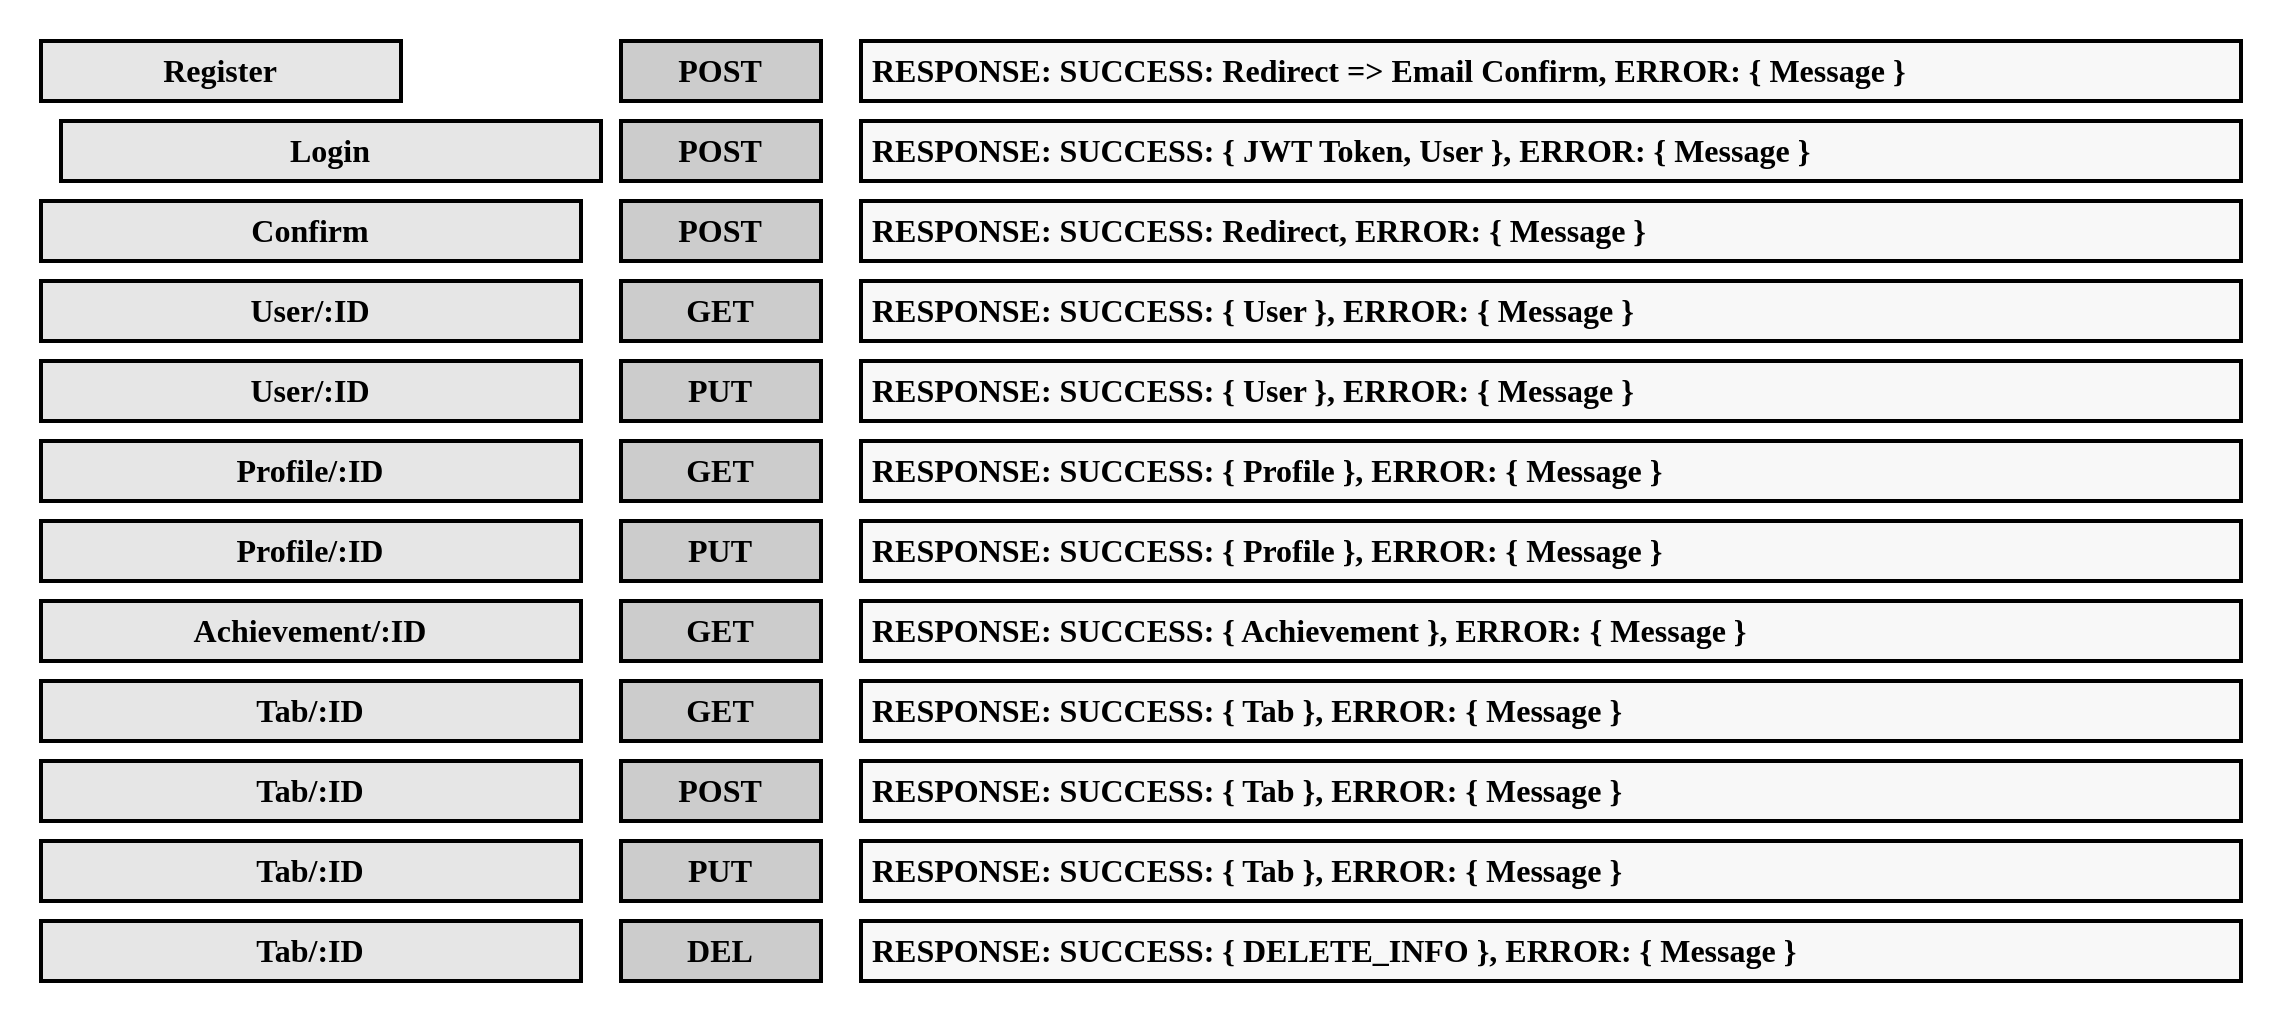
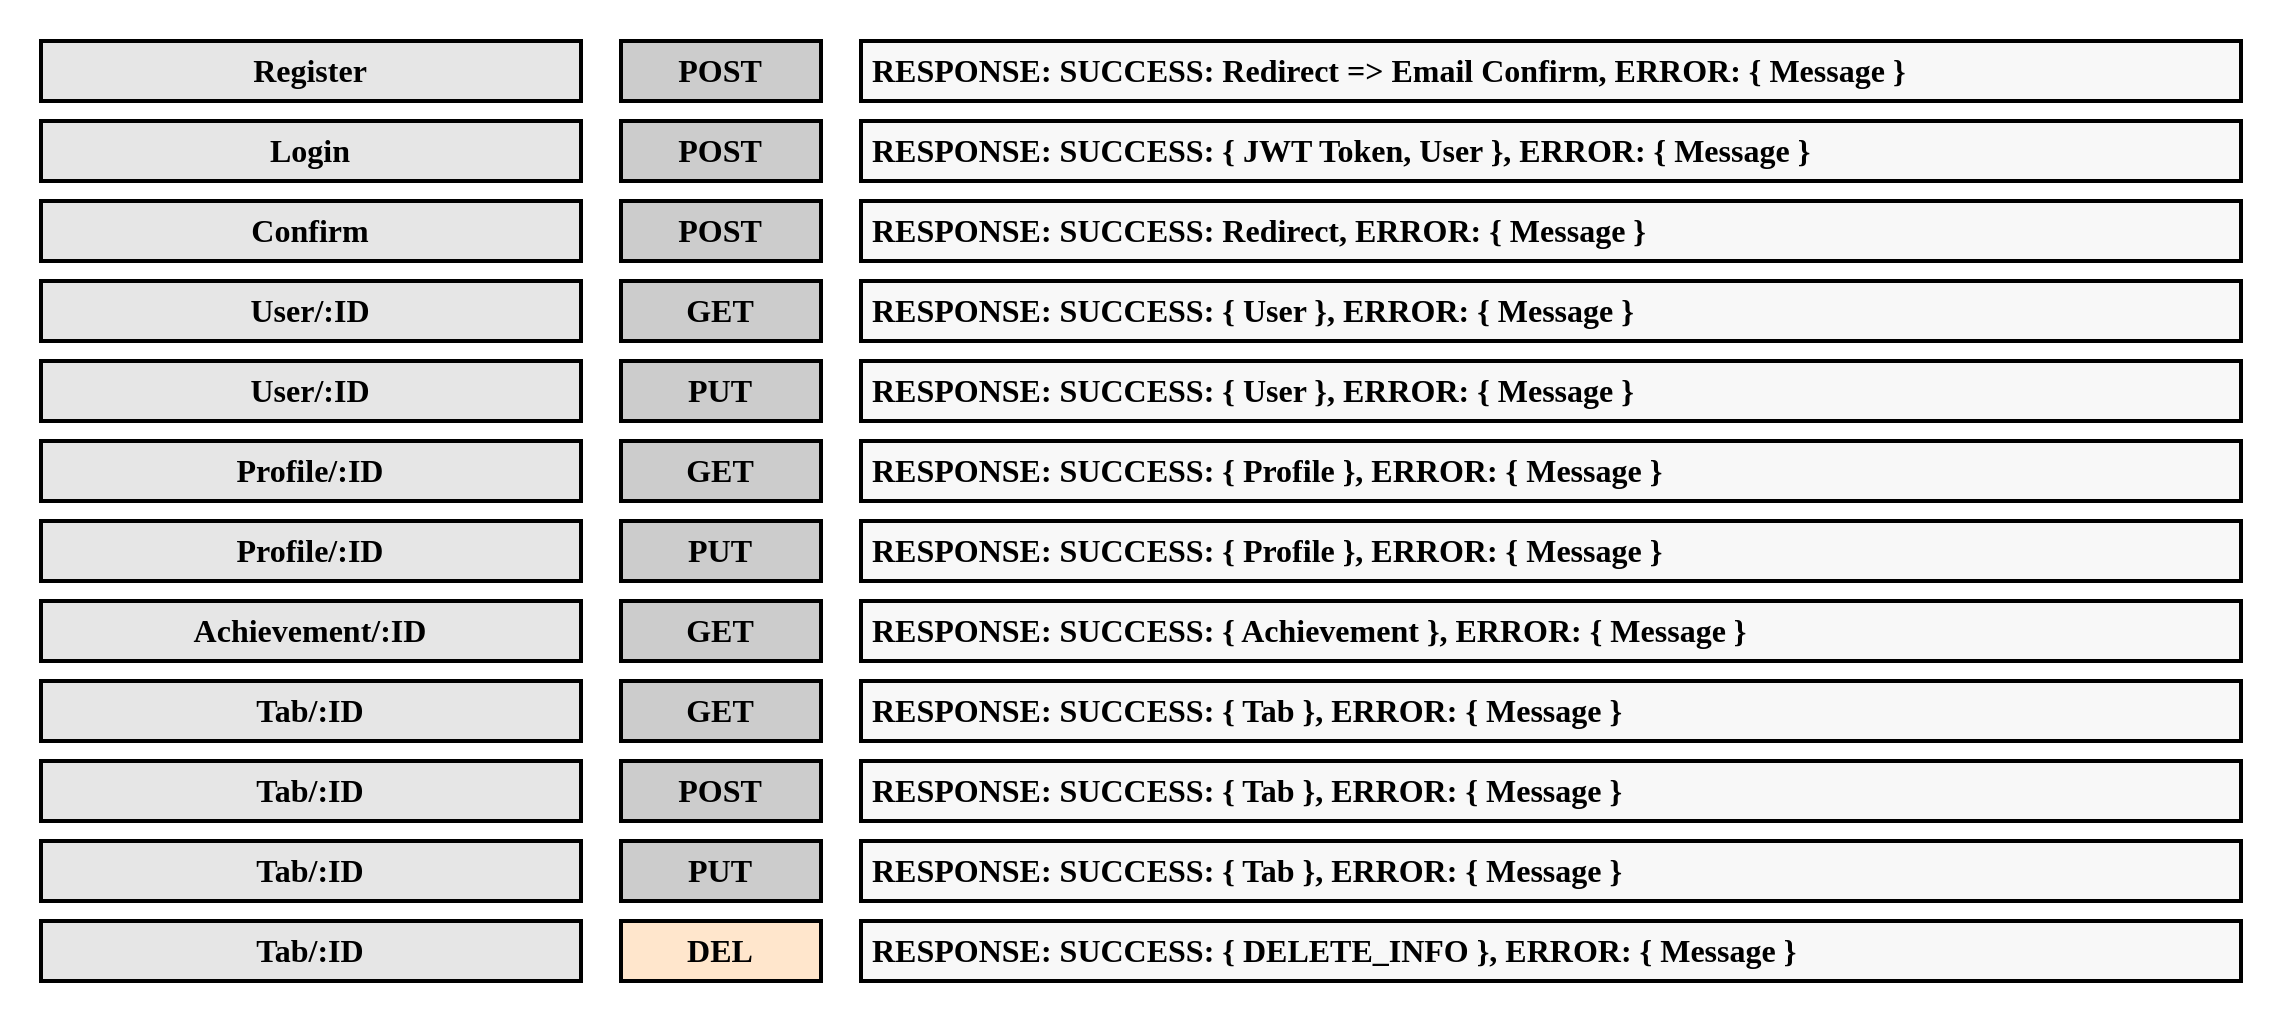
(221, 71) -> (311, 71)
(331, 151) -> (311, 151)
(721, 951) -> (721, 951)
